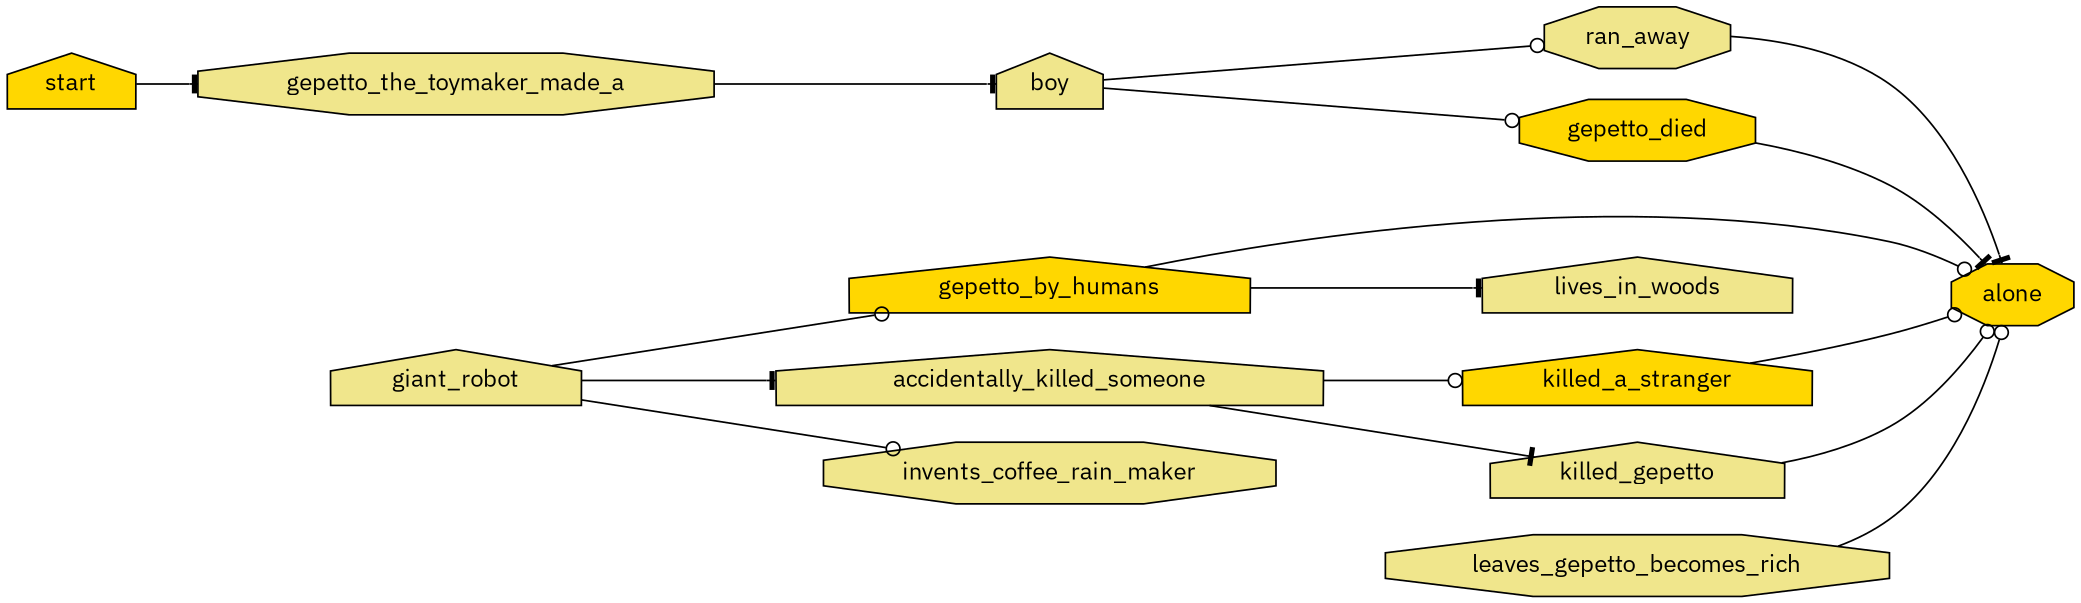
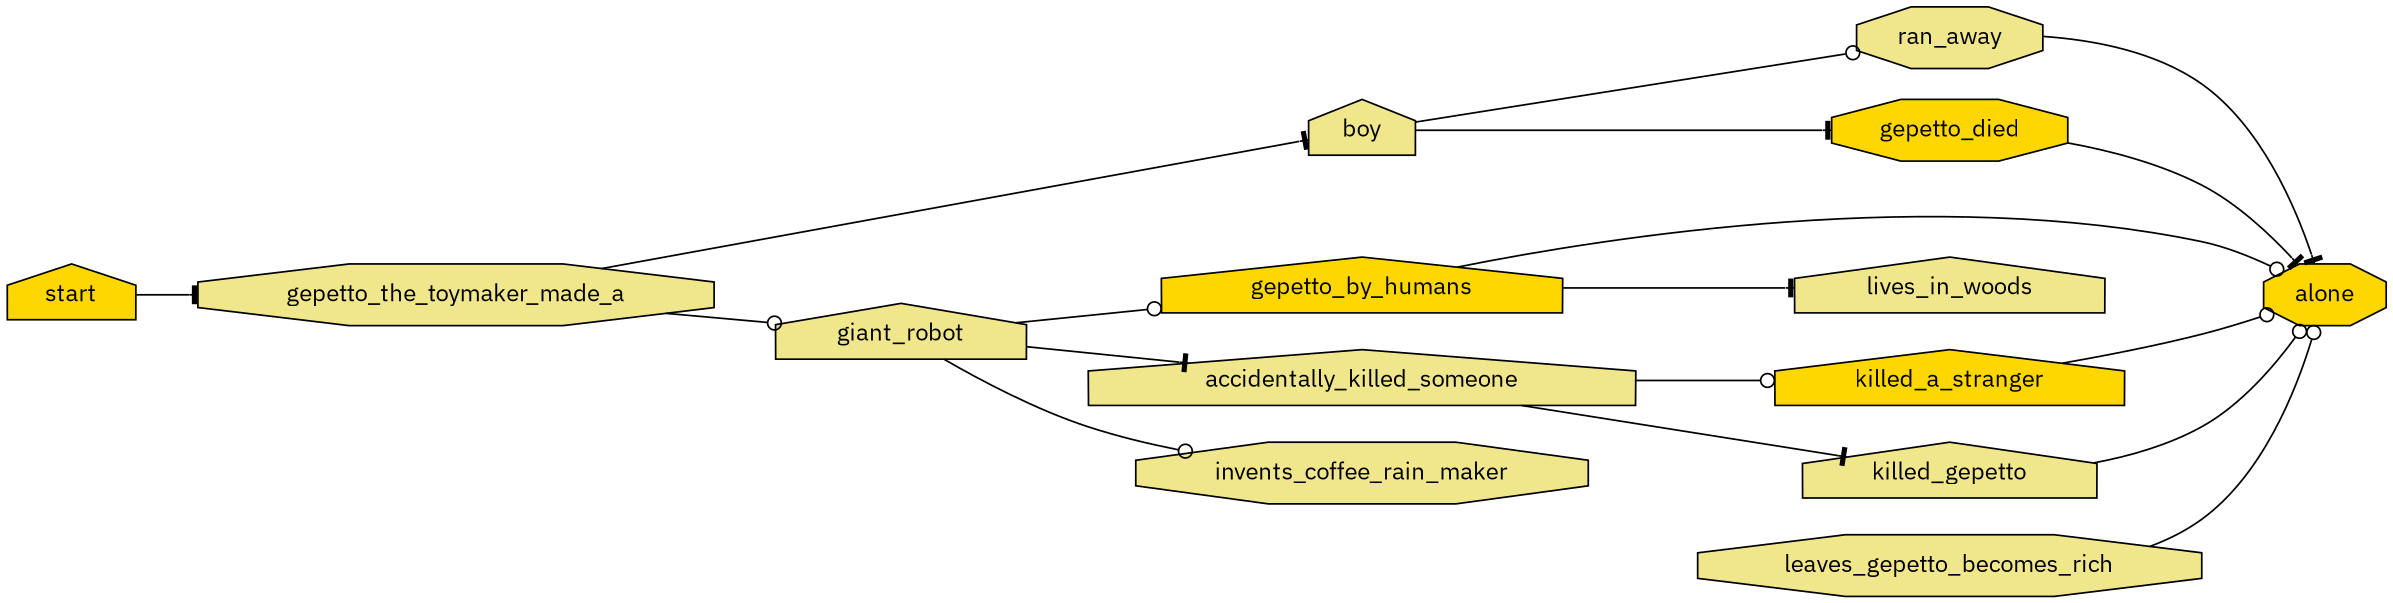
(1304, 104) -> (1619, 130)
none -> (717, 318)
